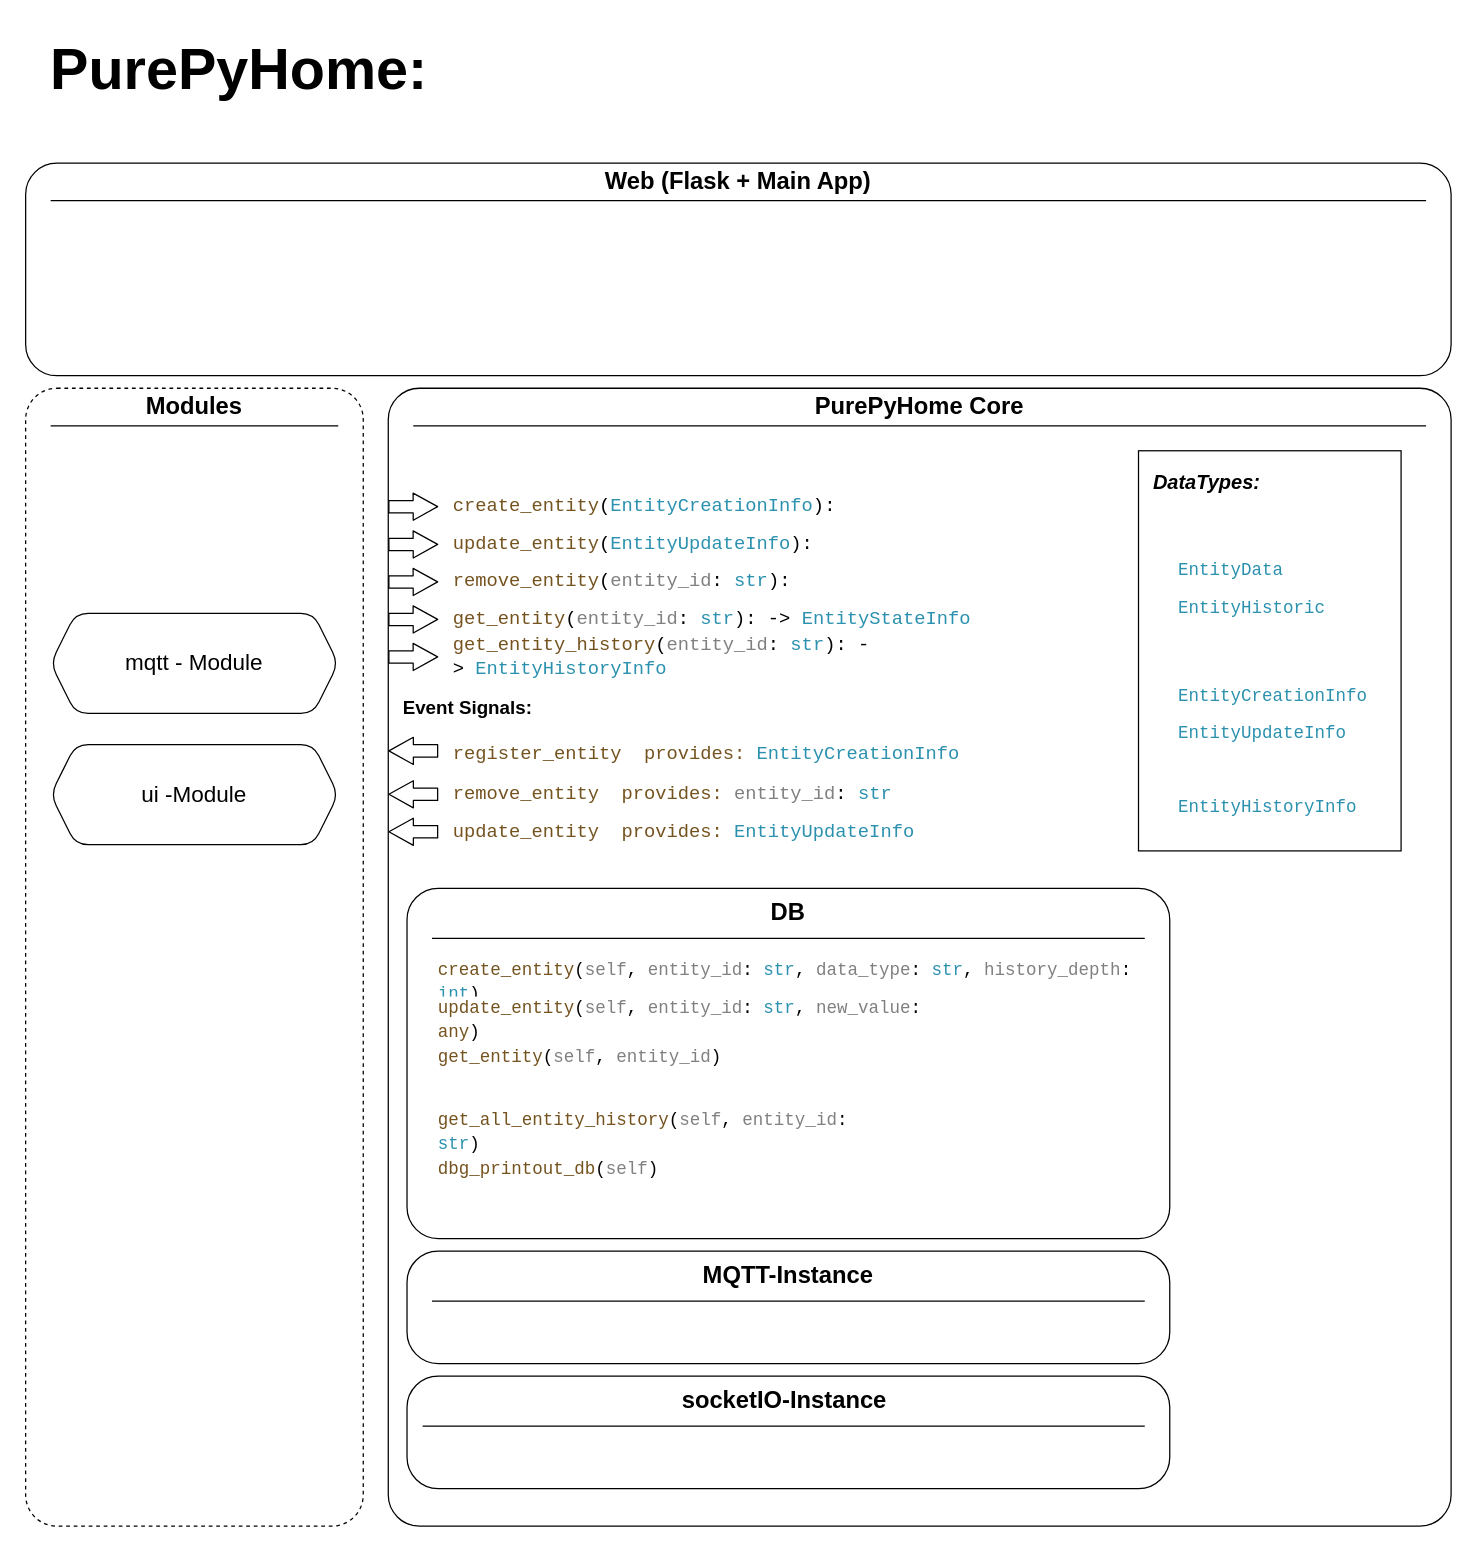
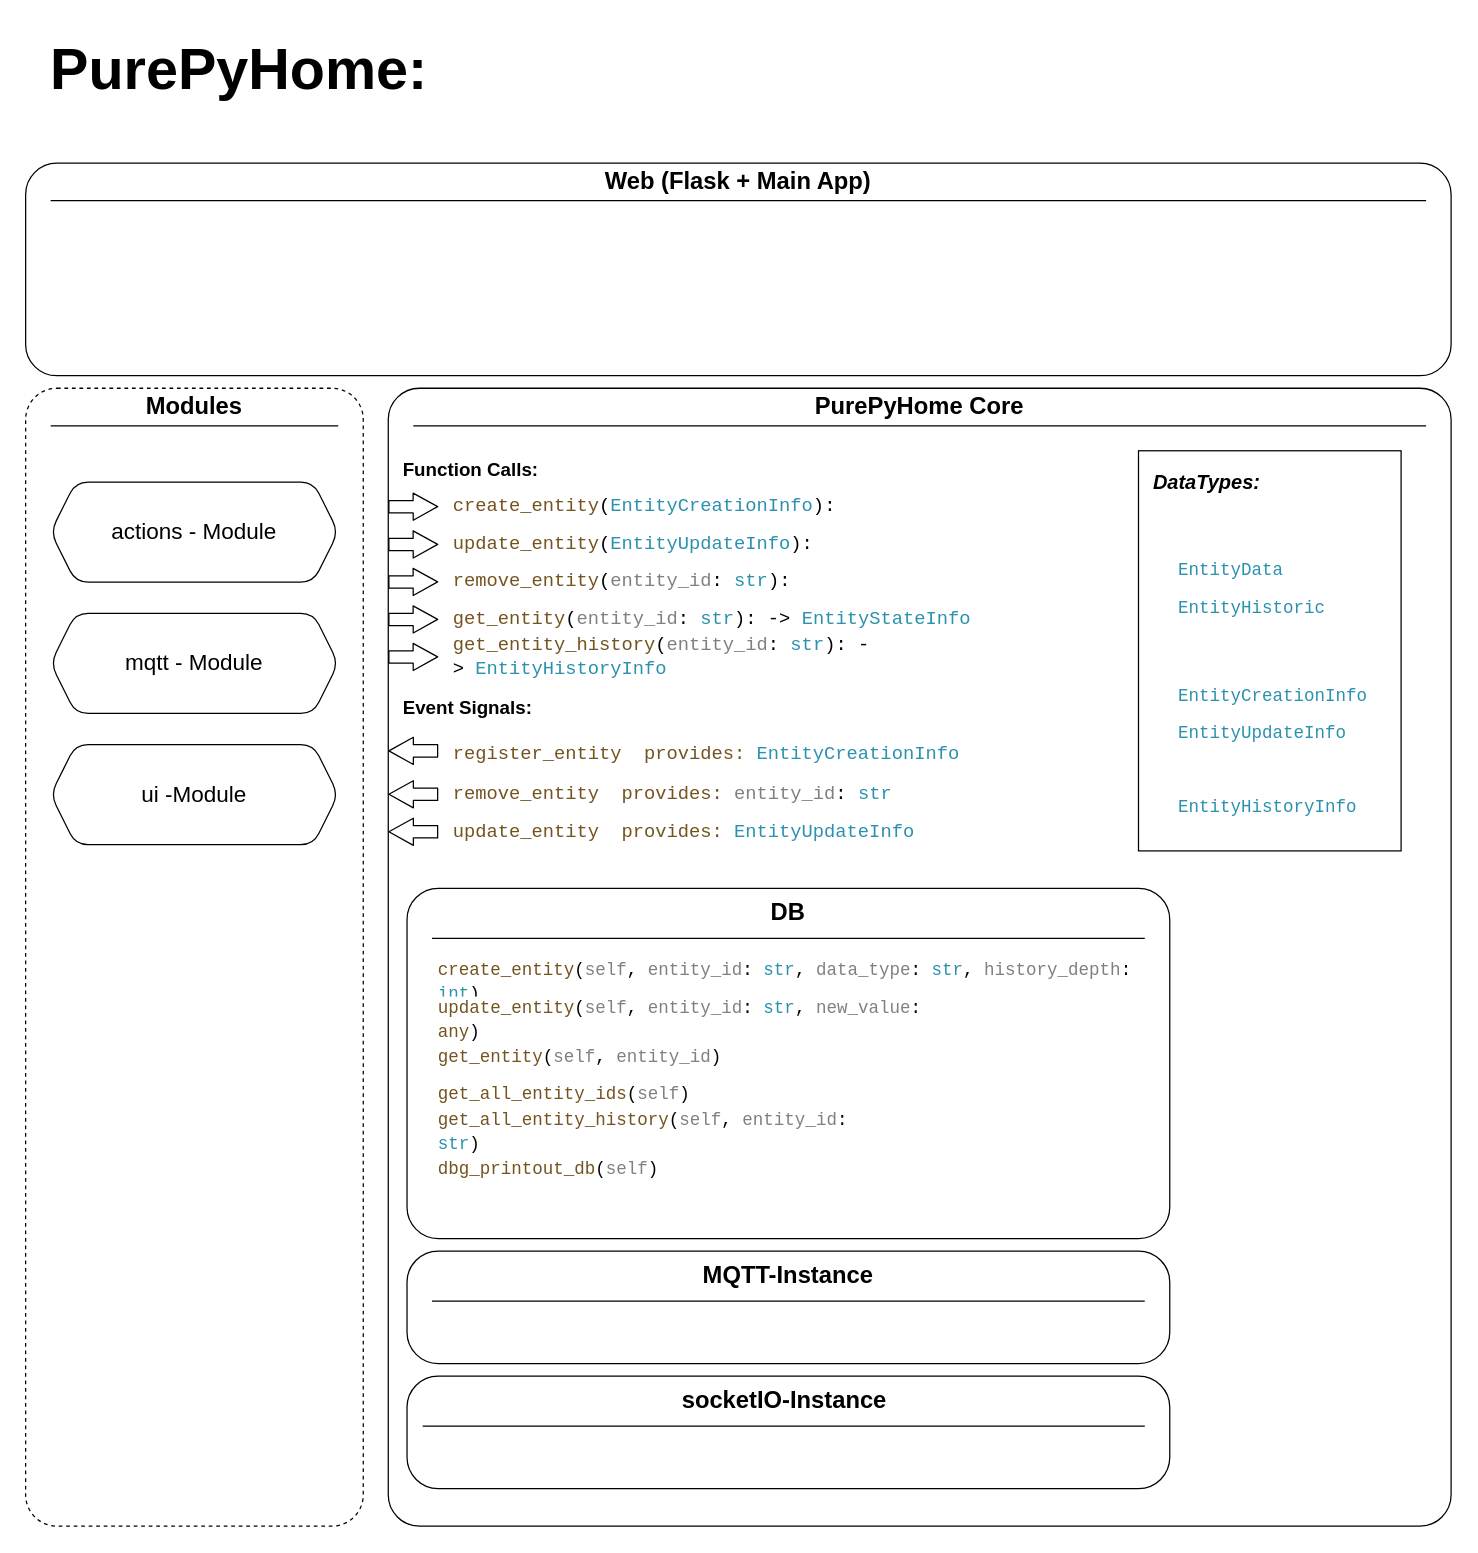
none -> (488, 469)
none -> (194, 532)
none -> (573, 1094)
